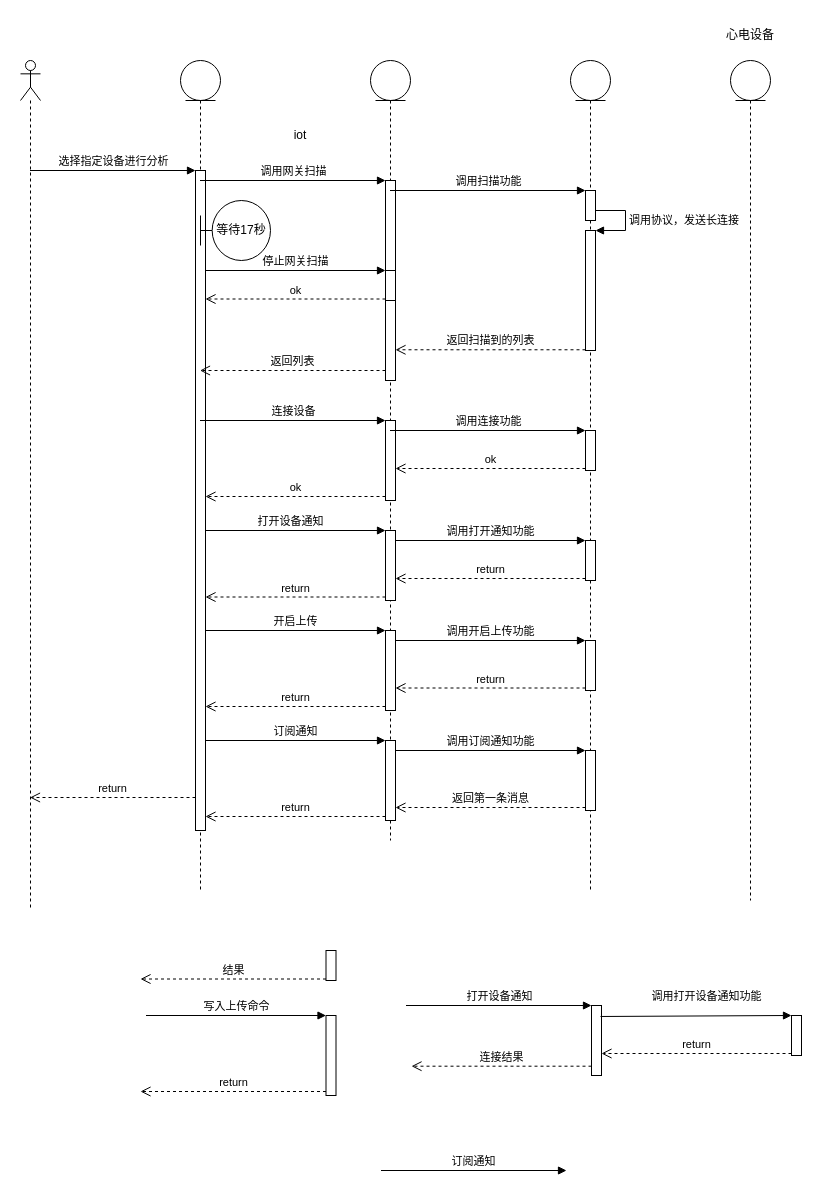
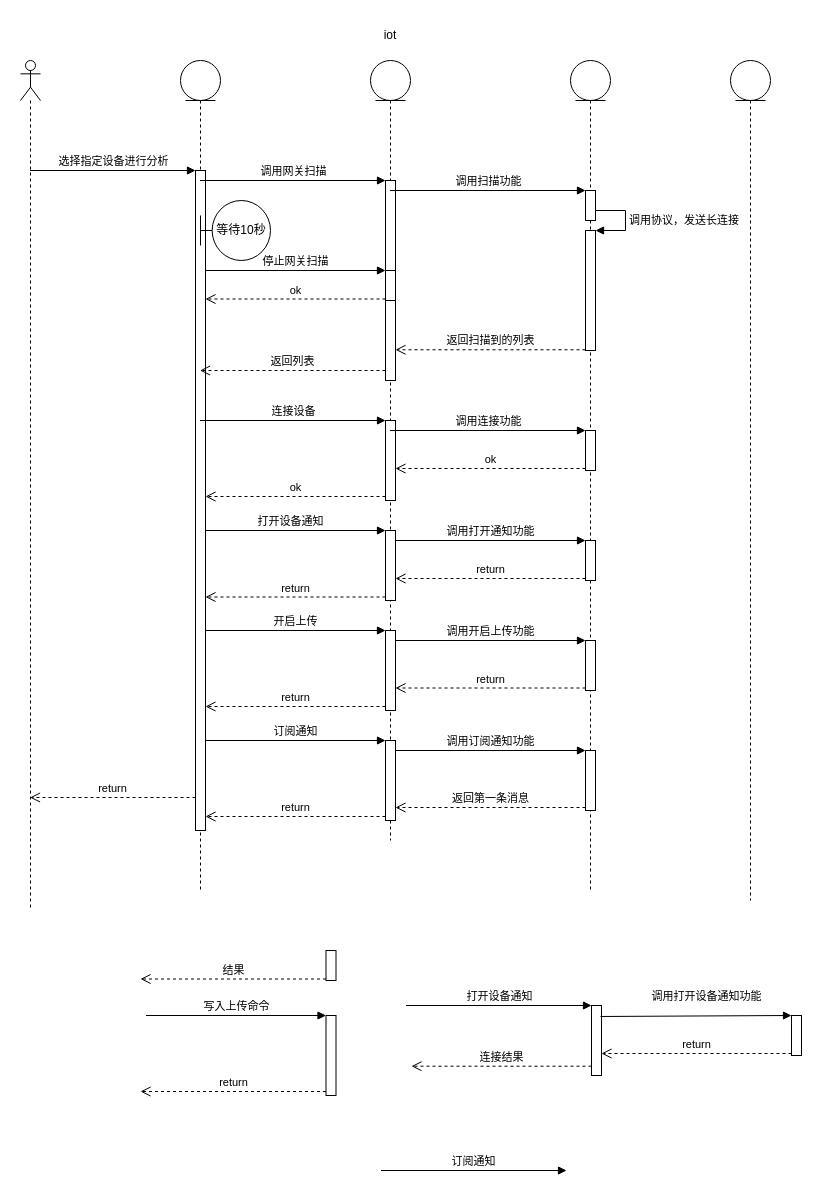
(751, 36) -> none
(301, 136) -> (391, 36)
(242, 231) -> (242, 231)
